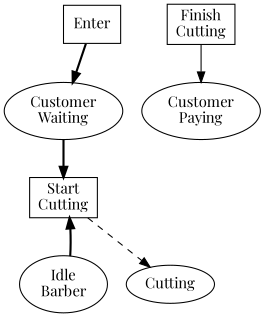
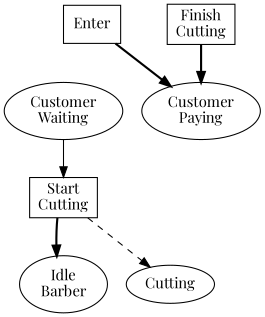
(81, 58) -> (139, 62)
(201, 58) -> (201, 58)
(64, 153) -> (64, 153)
(71, 242) -> (57, 232)
